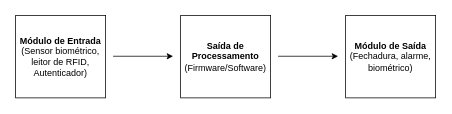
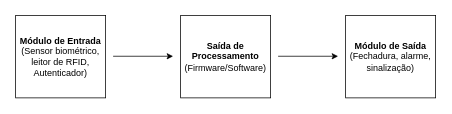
(390, 57) -> (390, 57)
